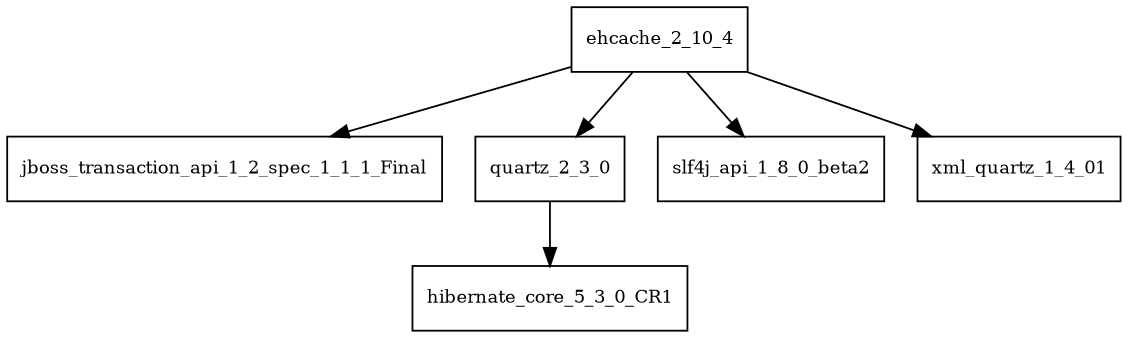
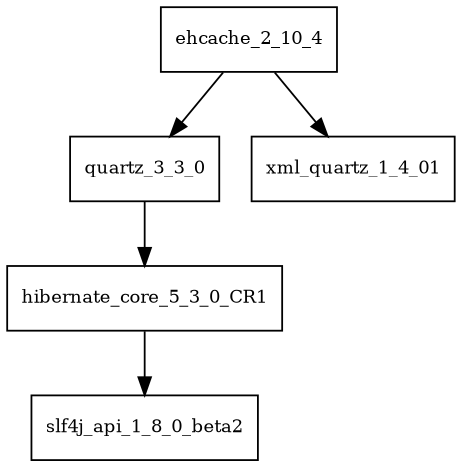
(709, 97) -> (145, 354)
(225, 169) -> none
(550, 169) -> (145, 169)
